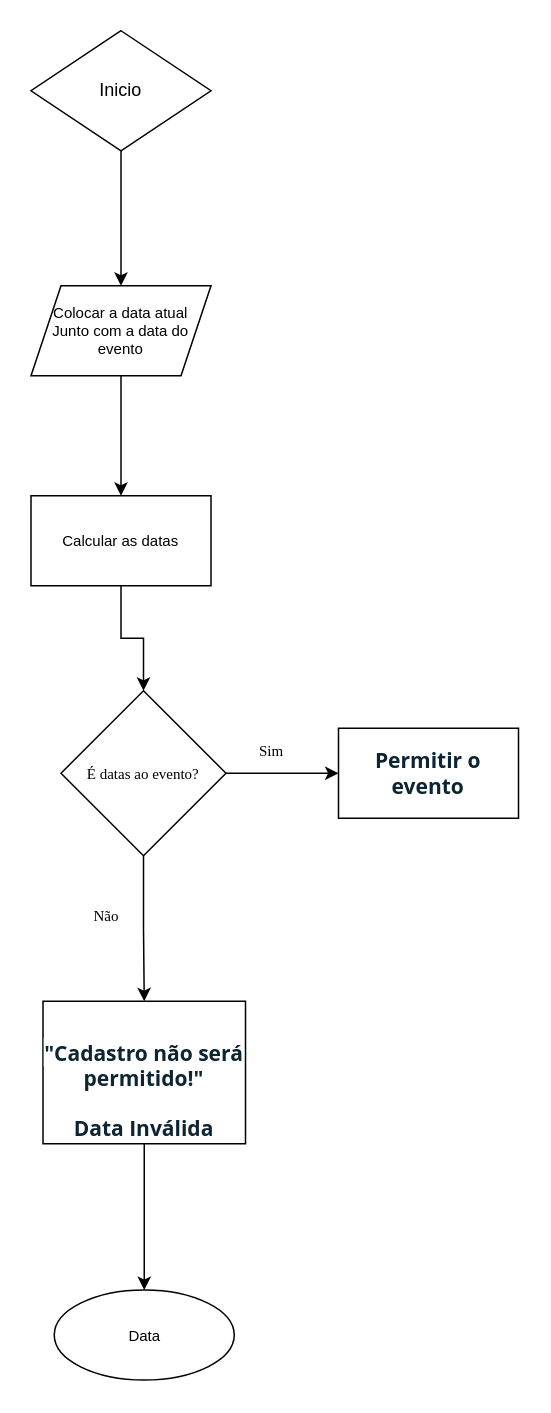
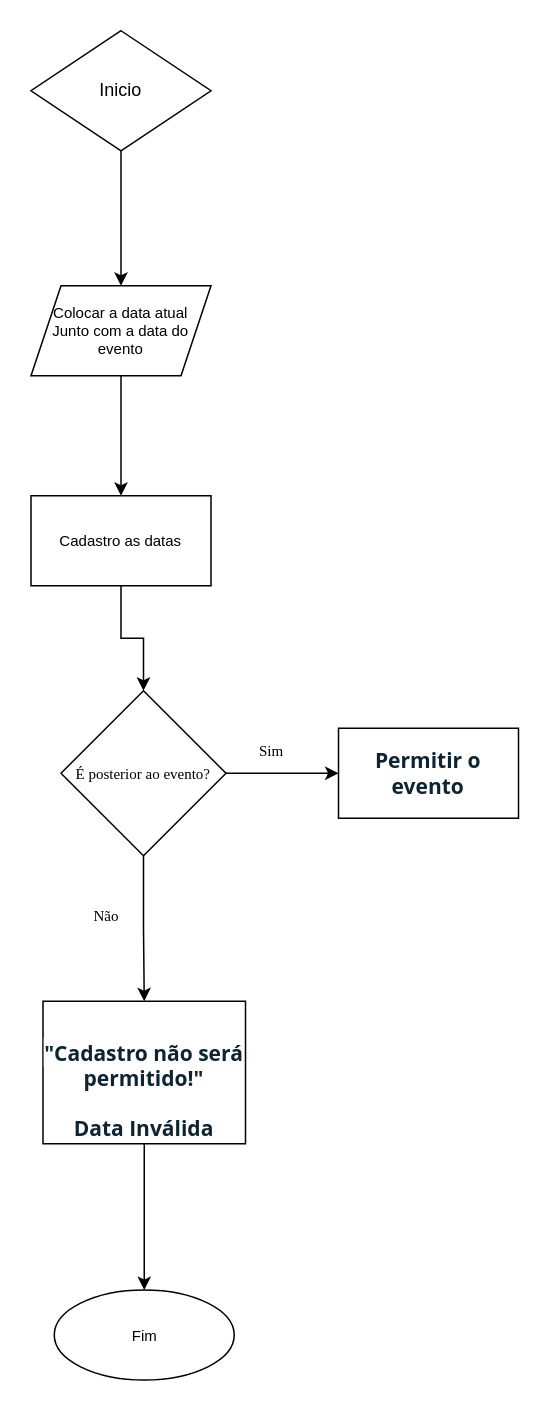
(121, 541) -> (121, 541)
(143, 773) -> (143, 773)
(145, 1336) -> (145, 1336)
